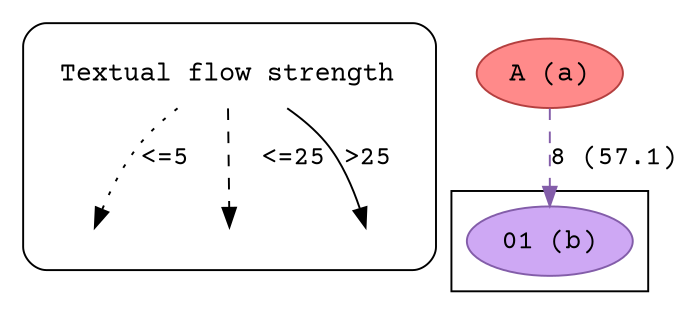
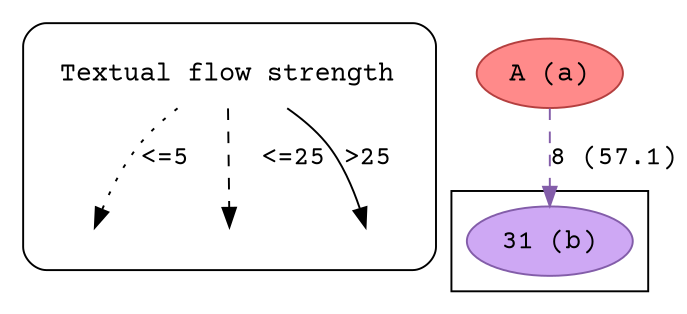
(550, 241) -> (550, 241)
